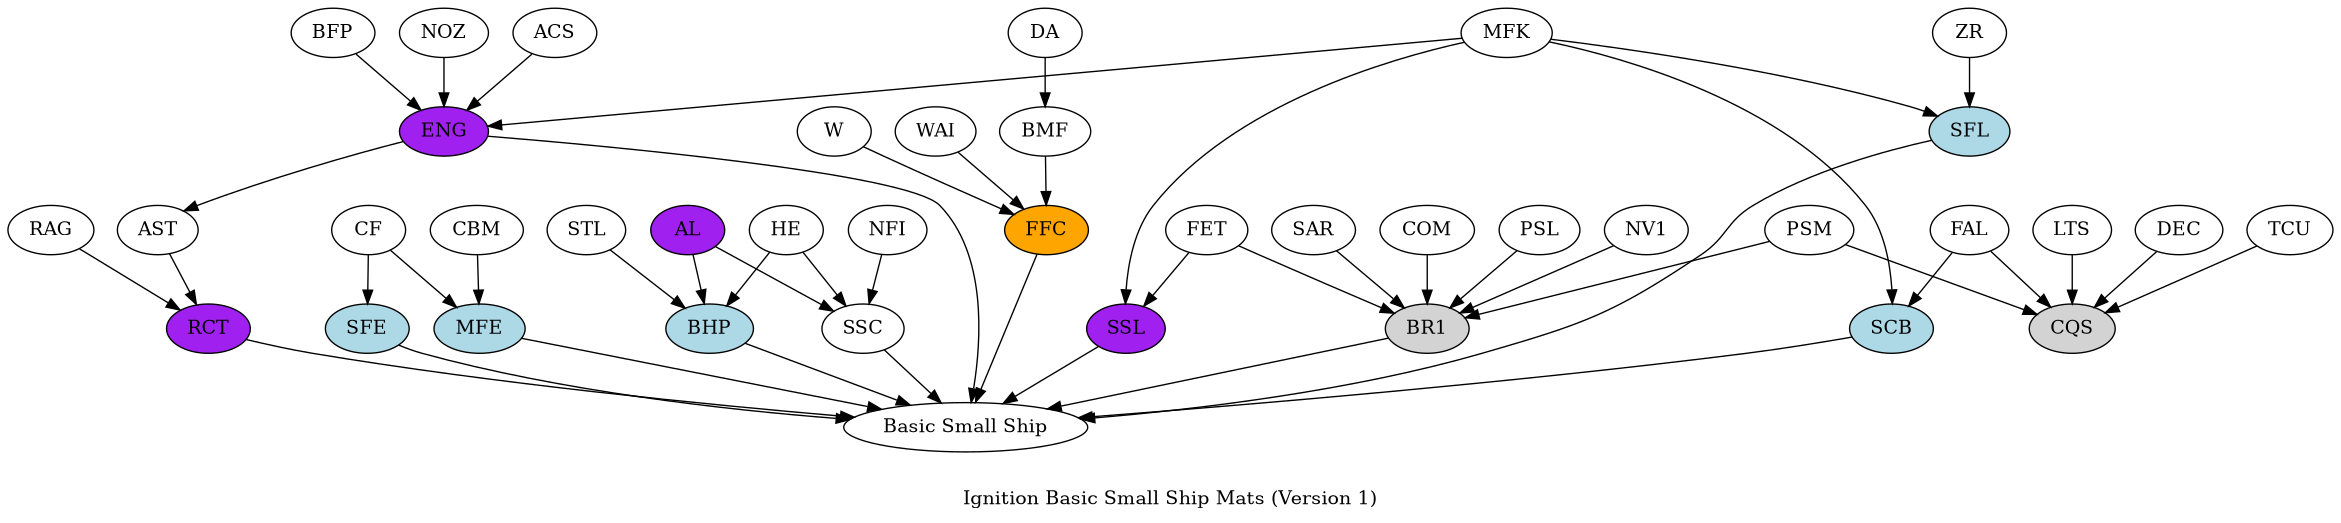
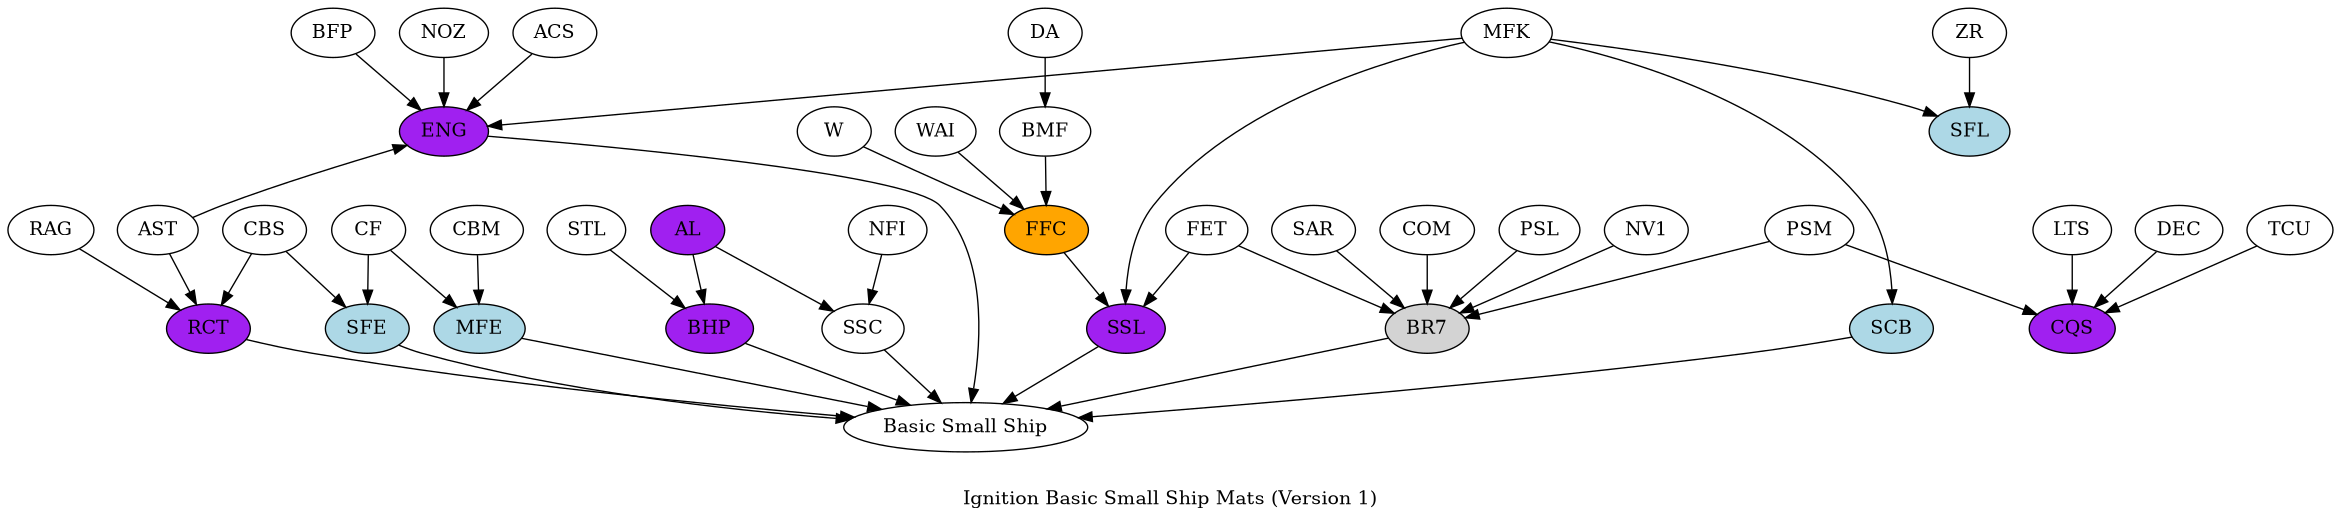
(299, 171) -> (292, 181)
none -> (265, 230)
(786, 230) -> none
(1970, 230) -> none
(1009, 322) -> (1082, 274)
(710, 329) -> (710, 329)
(1427, 329) -> (1427, 329)
(2072, 329) -> (2072, 329)
(1536, 337) -> none
